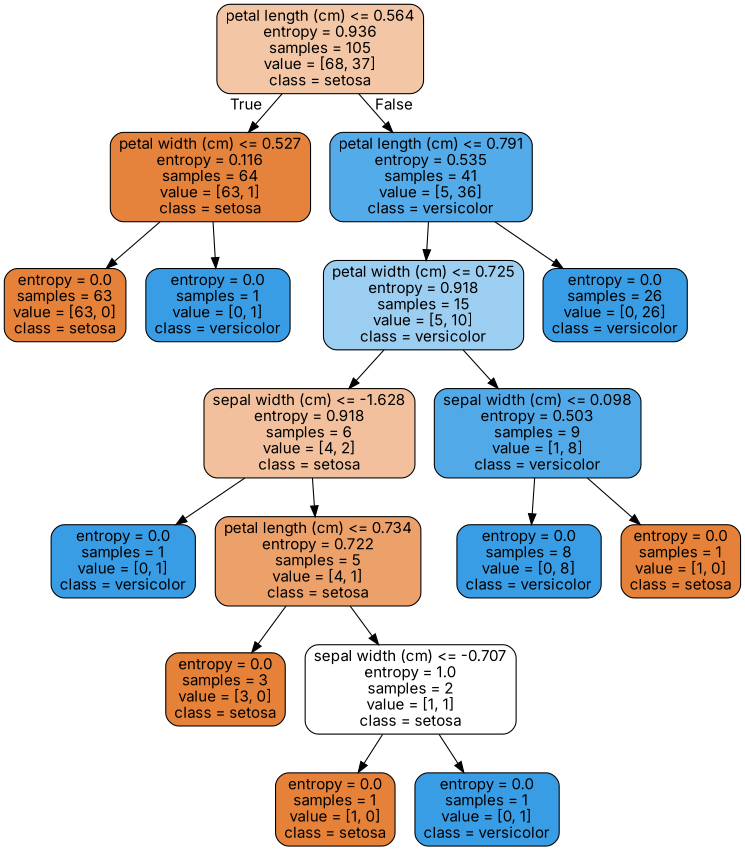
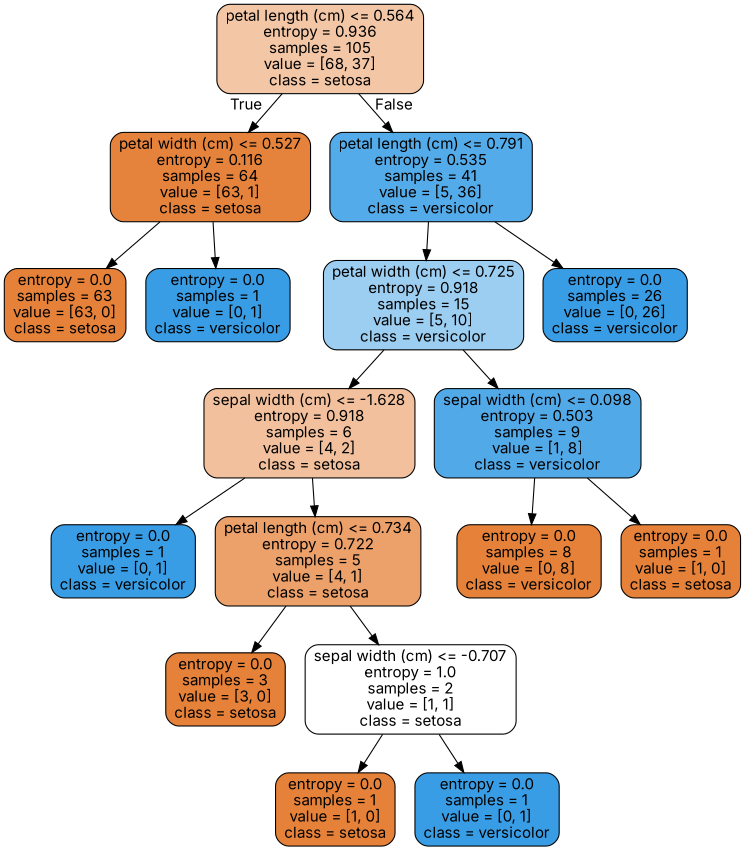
(529, 561) -> (529, 561)
